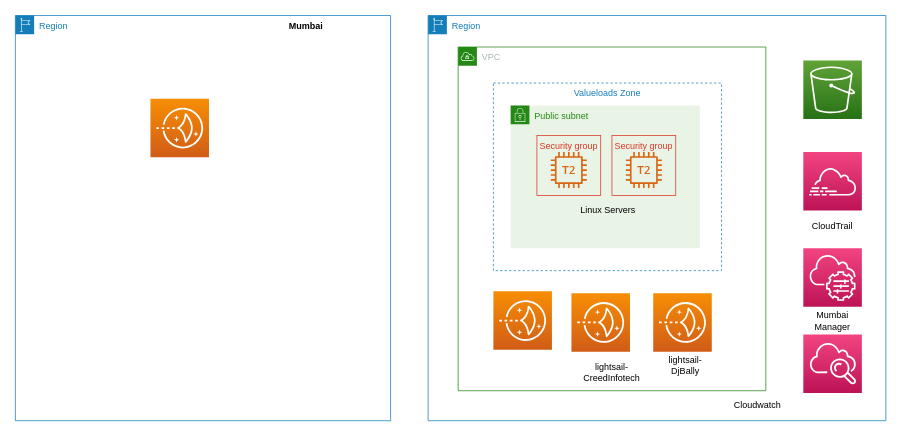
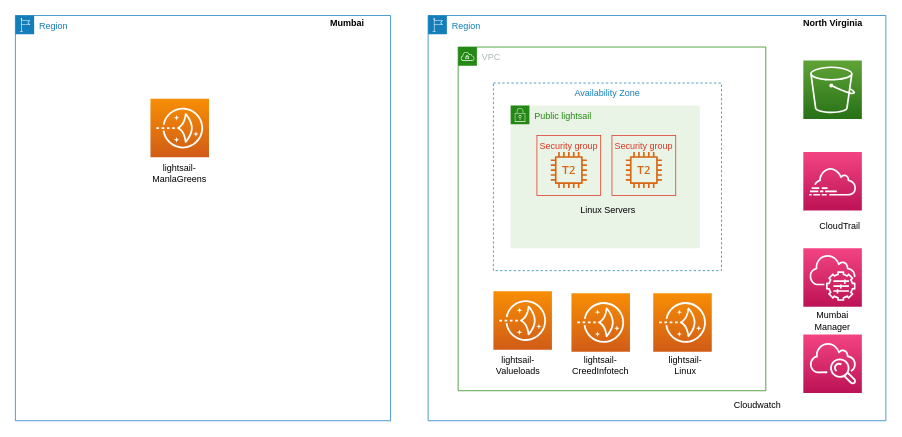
none -> (832, 23)
(306, 27) -> (347, 23)
(607, 93) -> (607, 93)
(564, 116) -> (567, 116)
none -> (180, 173)
(832, 226) -> (840, 226)
none -> (518, 365)
(685, 365) -> (685, 365)
(612, 372) -> (600, 365)
